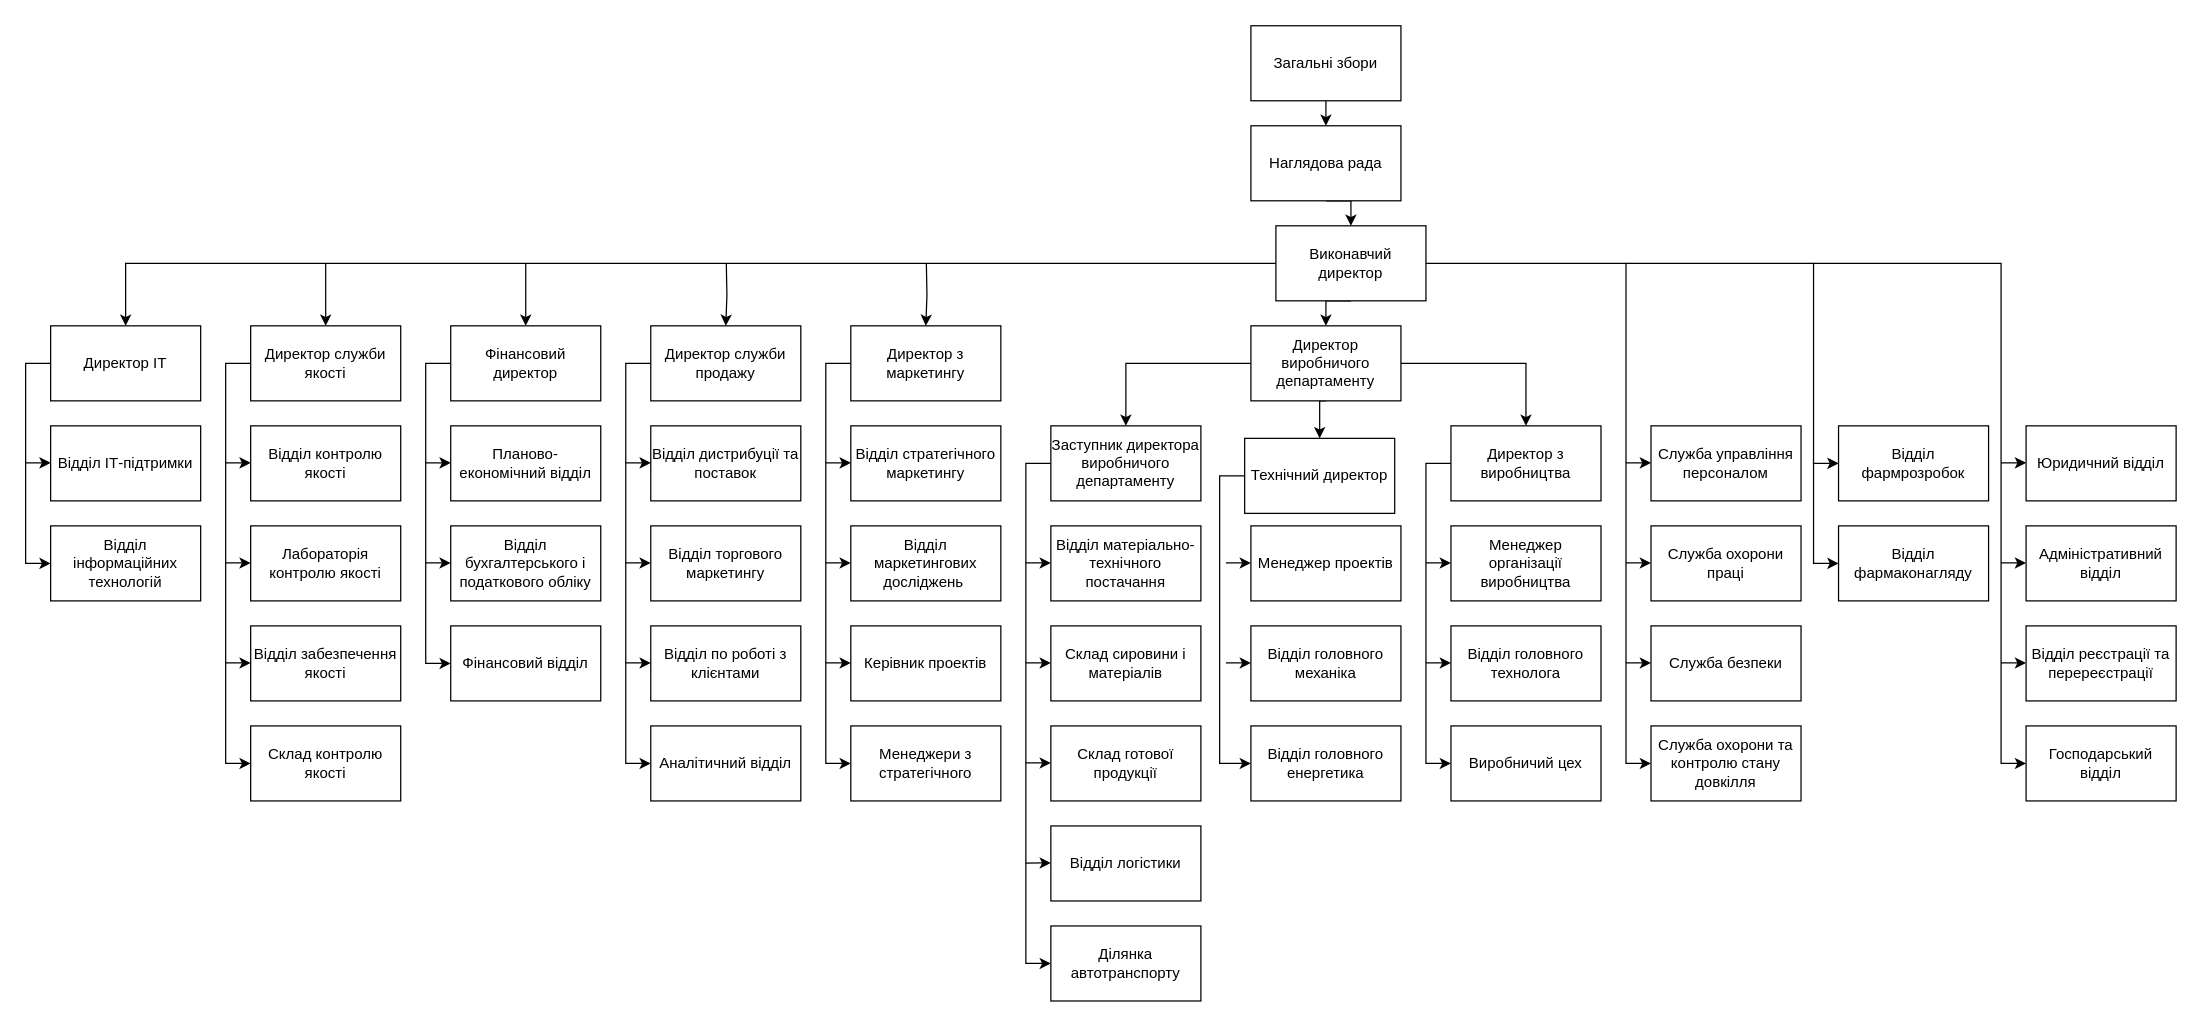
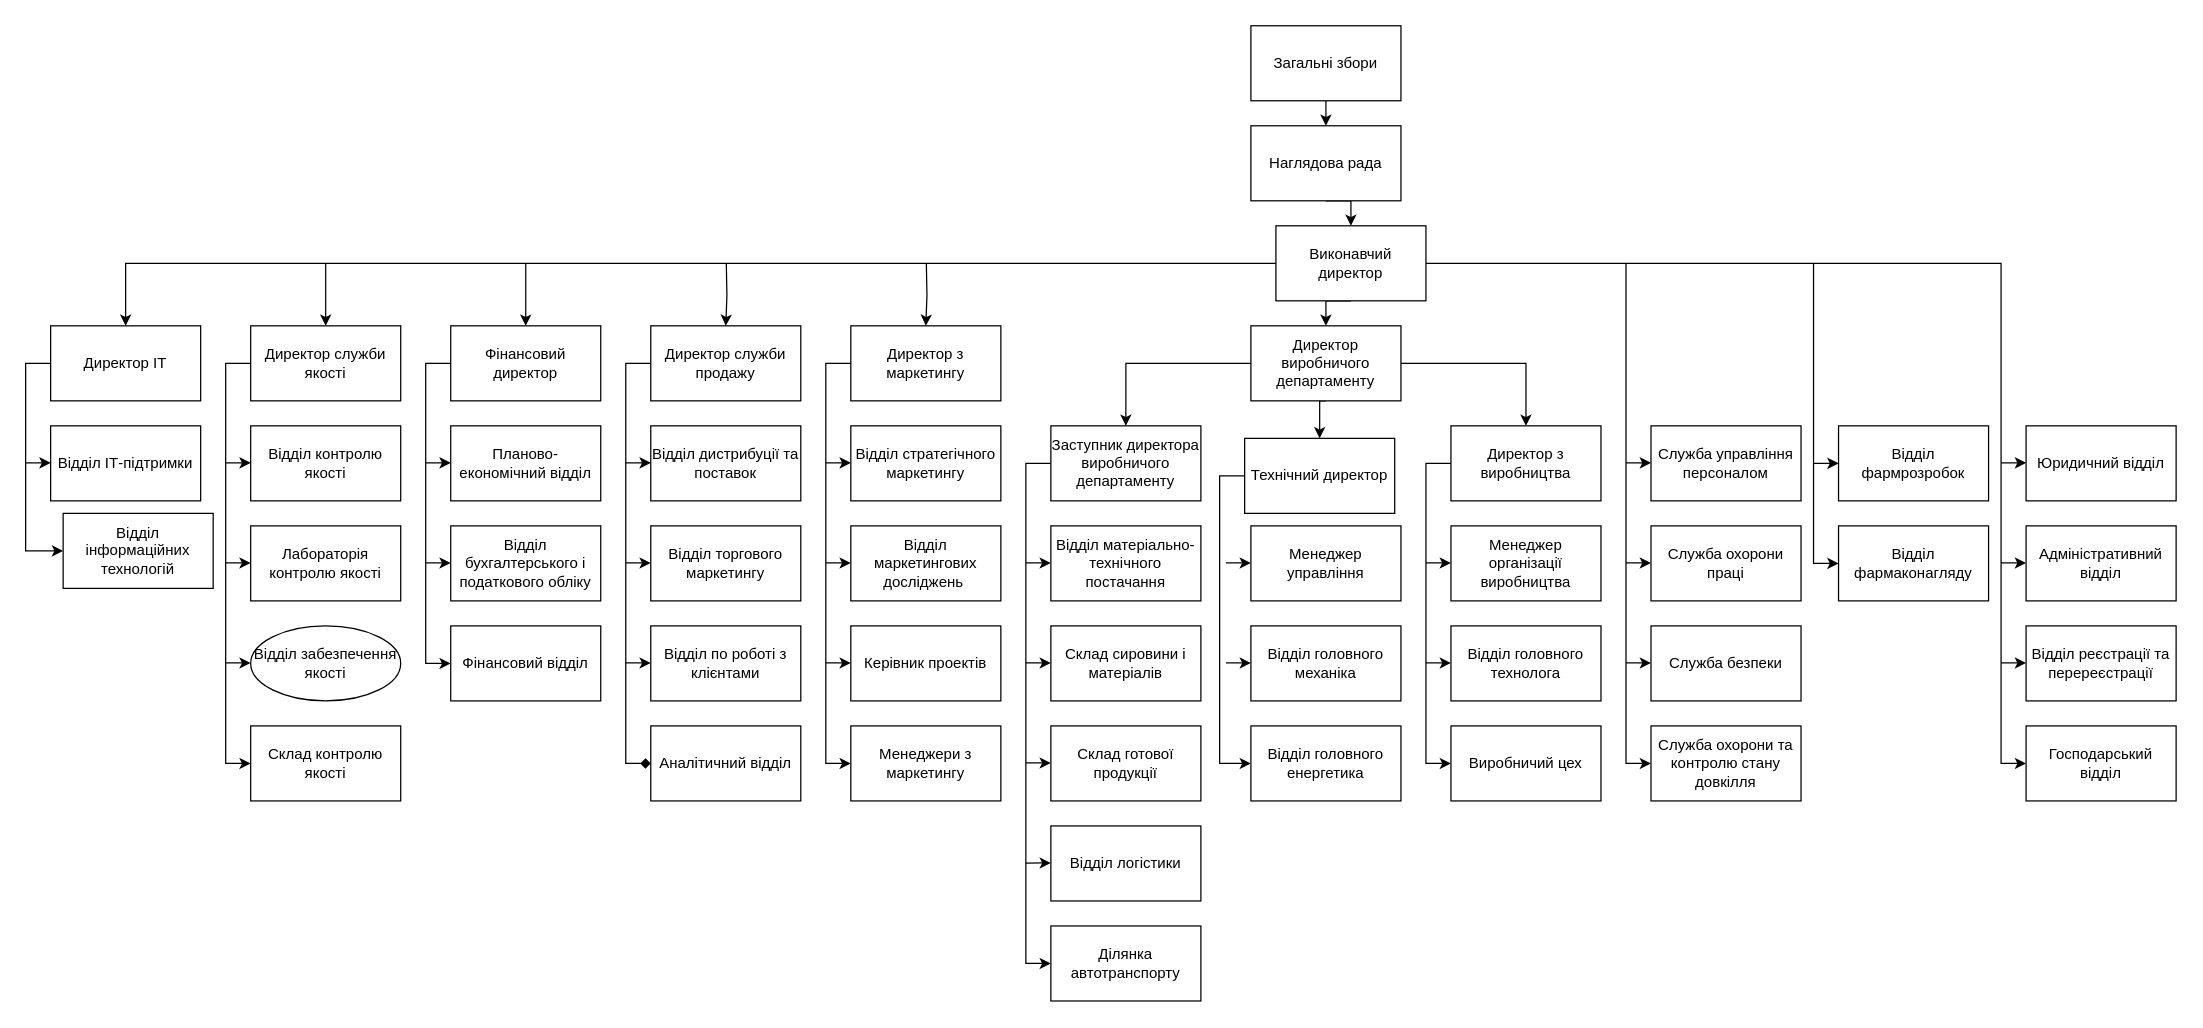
(126, 563) -> (138, 551)
(1326, 563) -> (1326, 563)
(326, 663) -> (326, 663)
(641, 763) -> (640, 763)
(926, 763) -> (926, 763)
